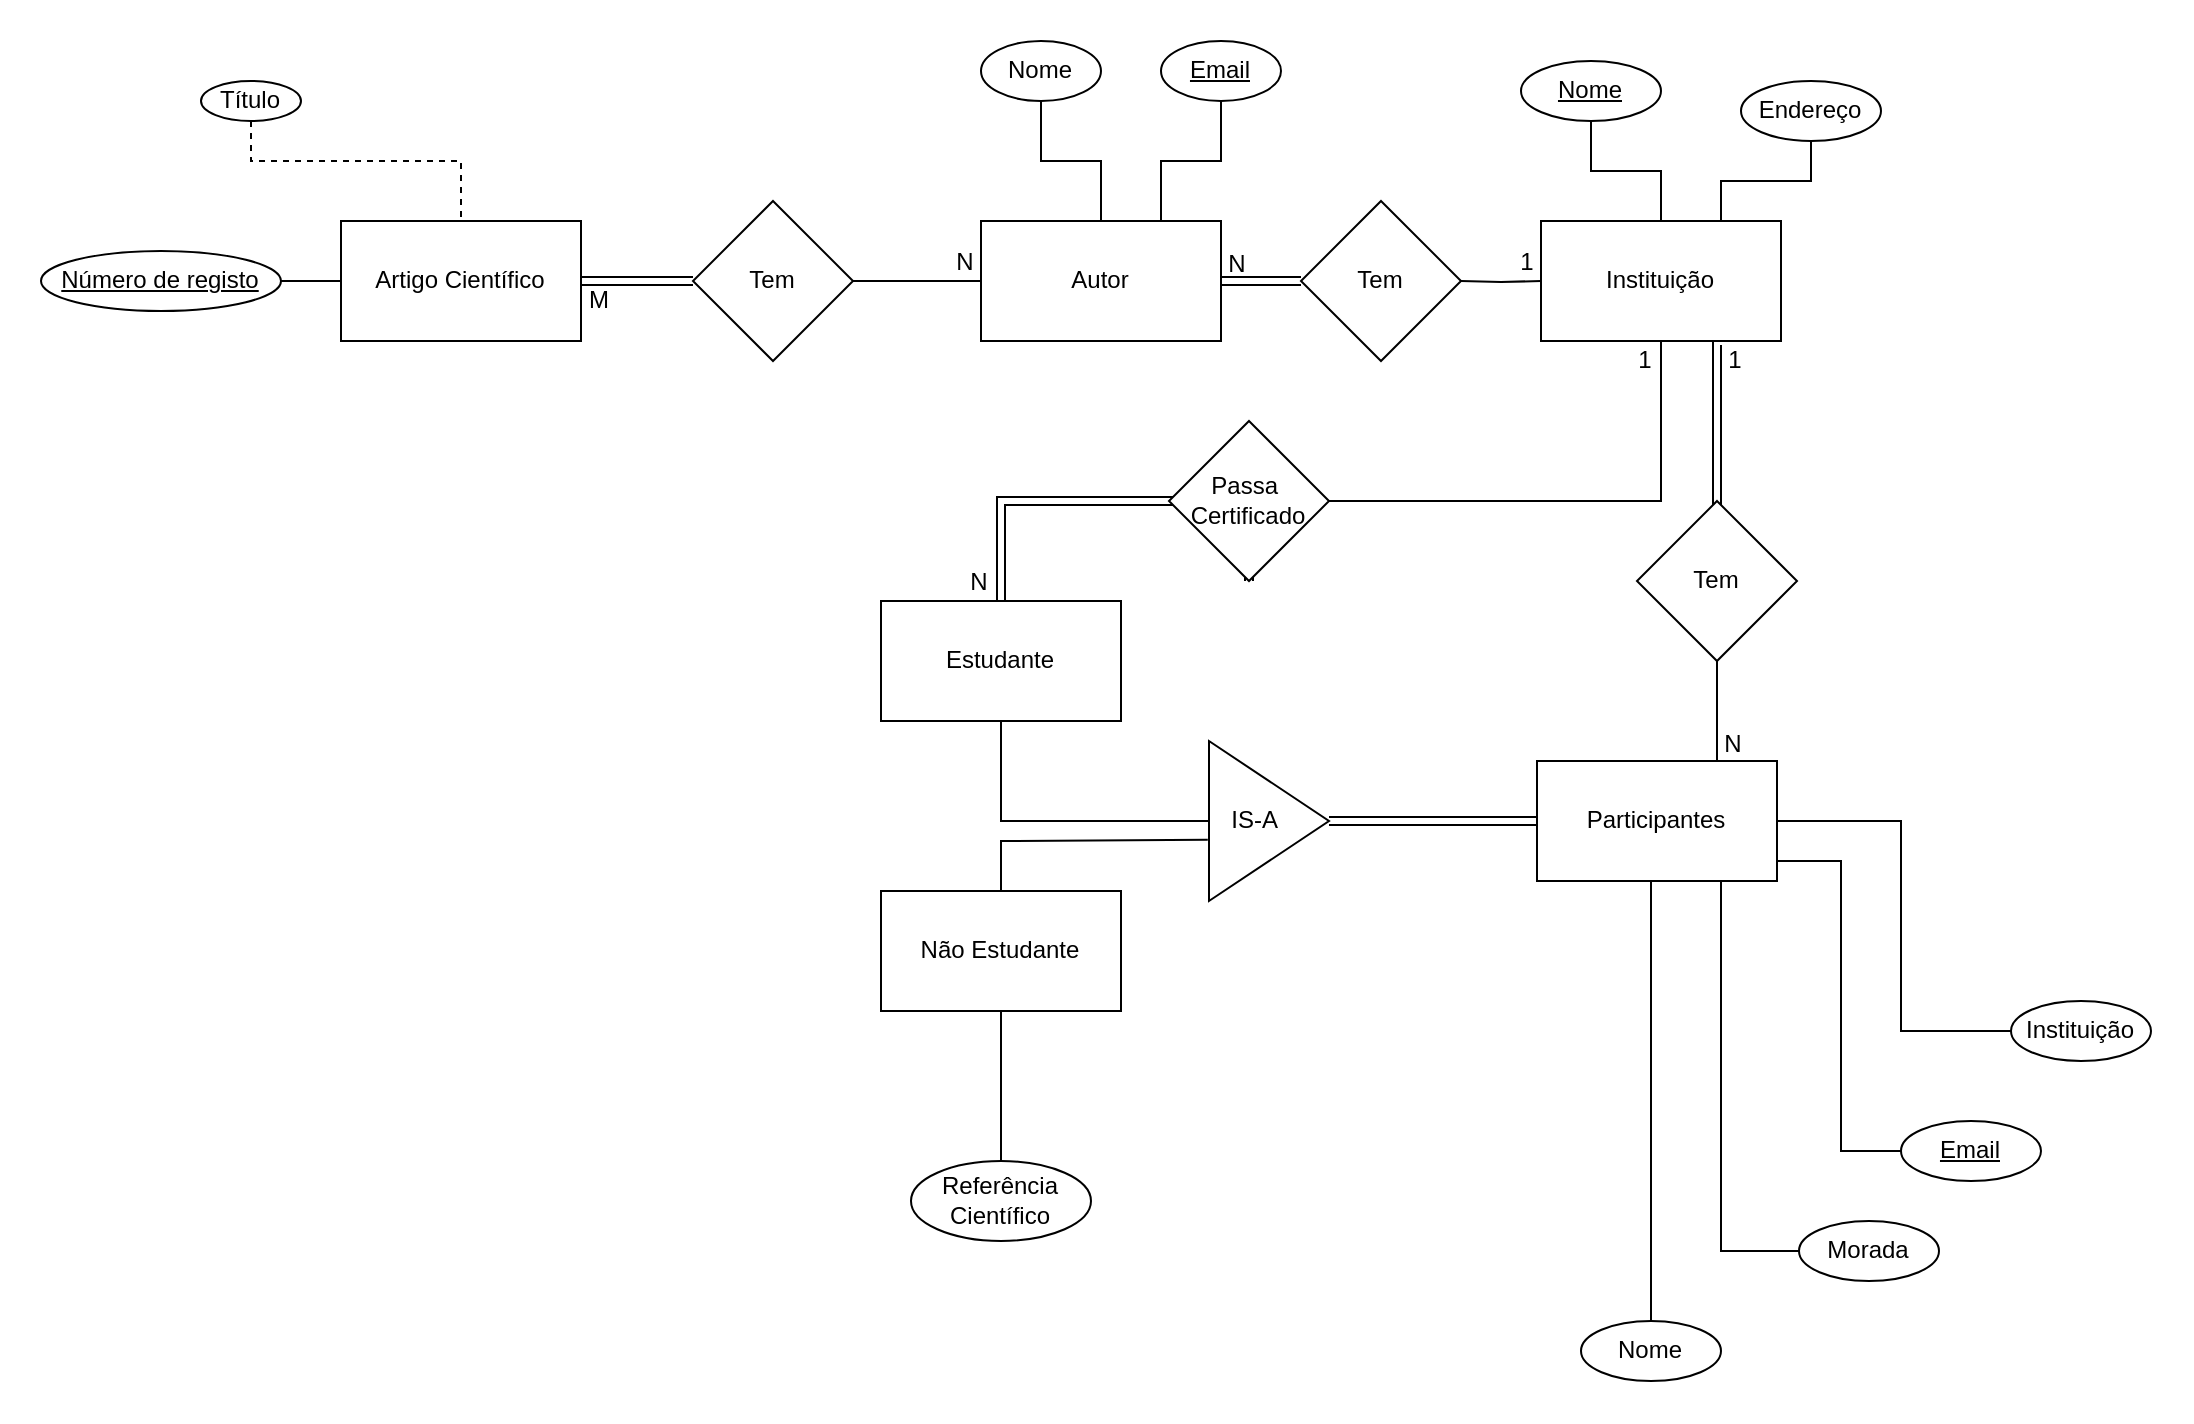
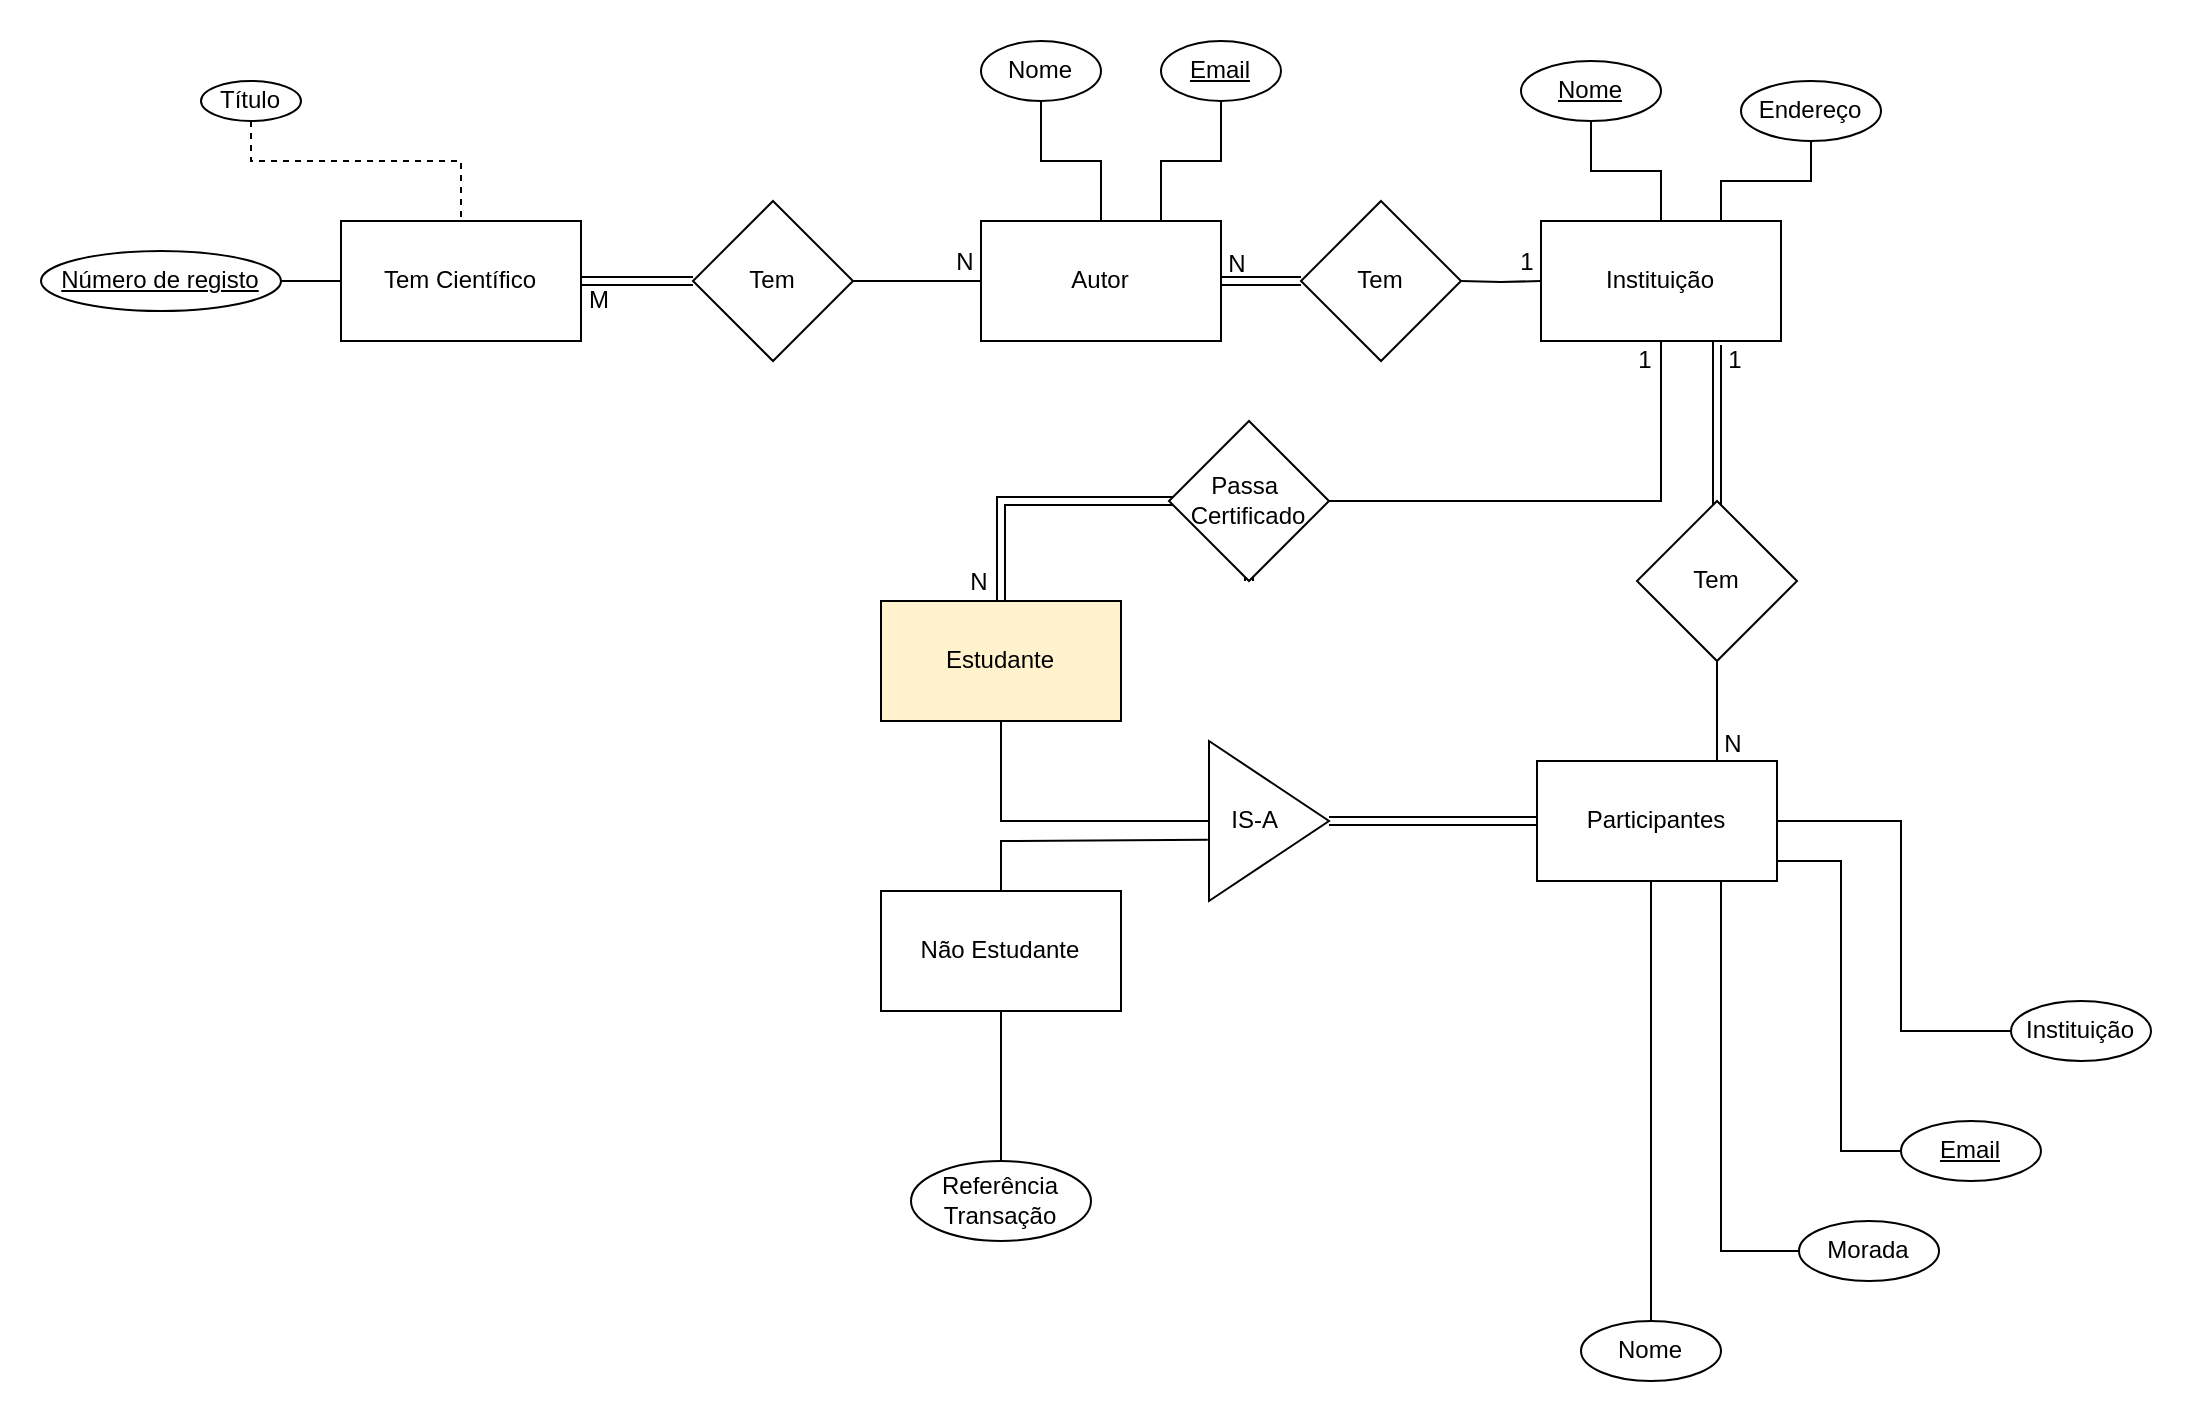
(461, 281) -> (461, 281)
(1001, 661) -> (1001, 661)
(1001, 1201) -> (1001, 1201)
